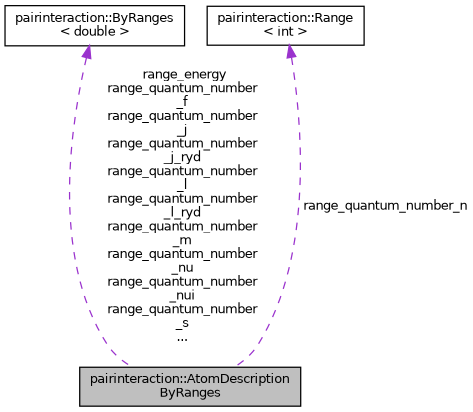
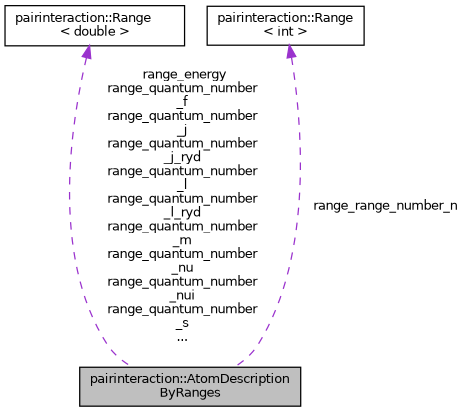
(95, 26) -> (95, 26)
(384, 207) -> (384, 207)
